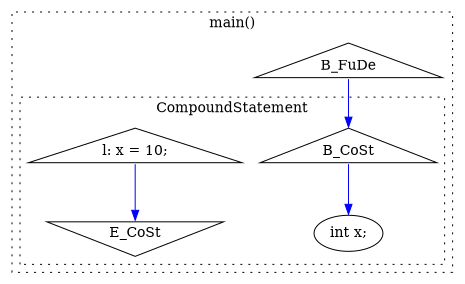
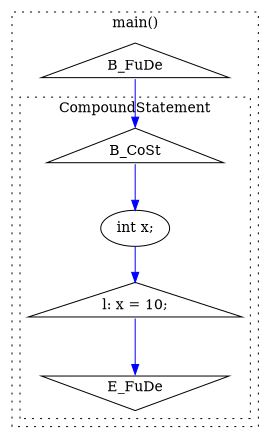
(135, 233) -> (135, 388)
none -> (135, 259)
